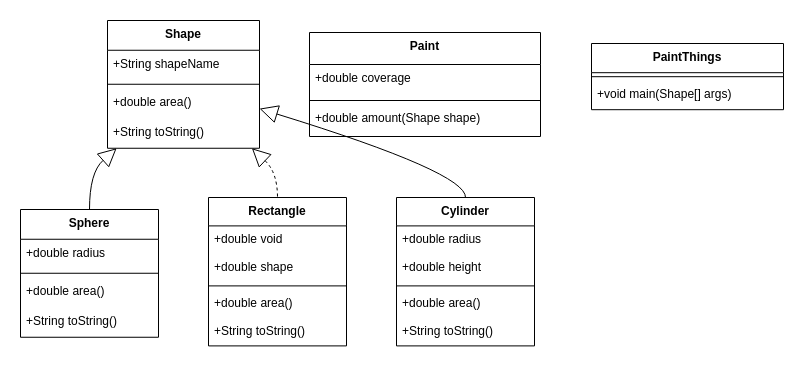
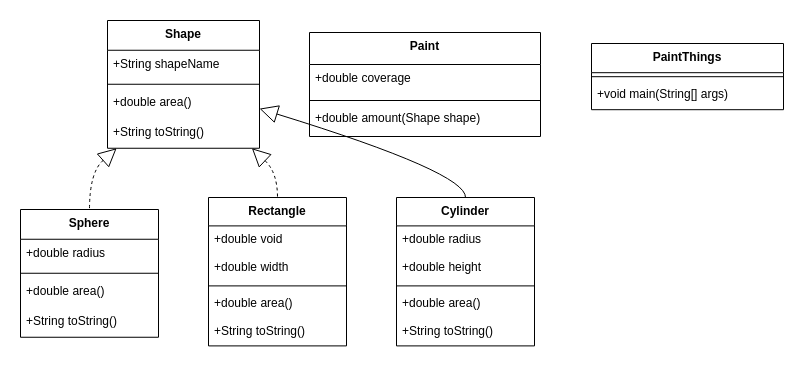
(671, 94) -> (673, 94)
(91, 185) -> (91, 185)
(255, 267) -> (253, 267)
